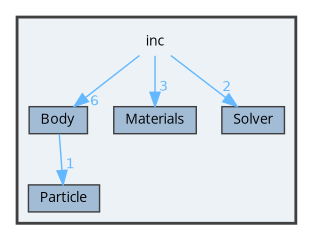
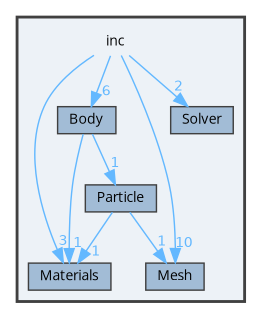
none -> (72, 191)
none -> (99, 232)
none -> (175, 277)
